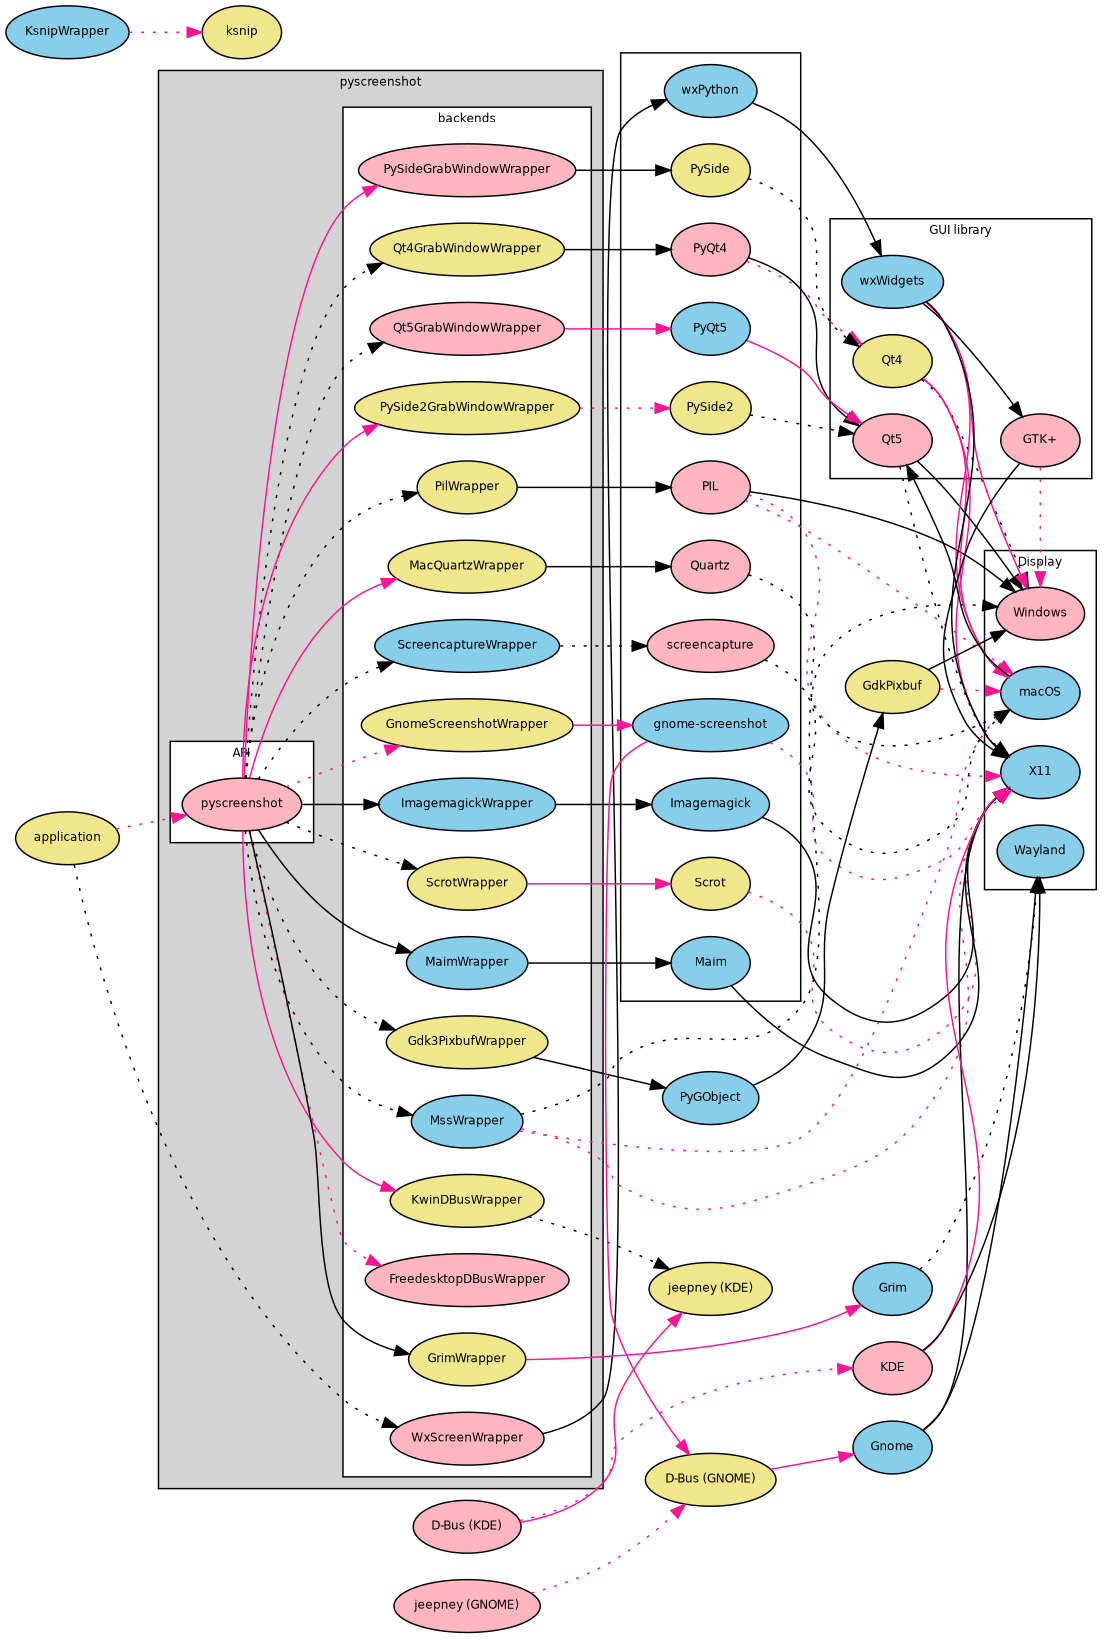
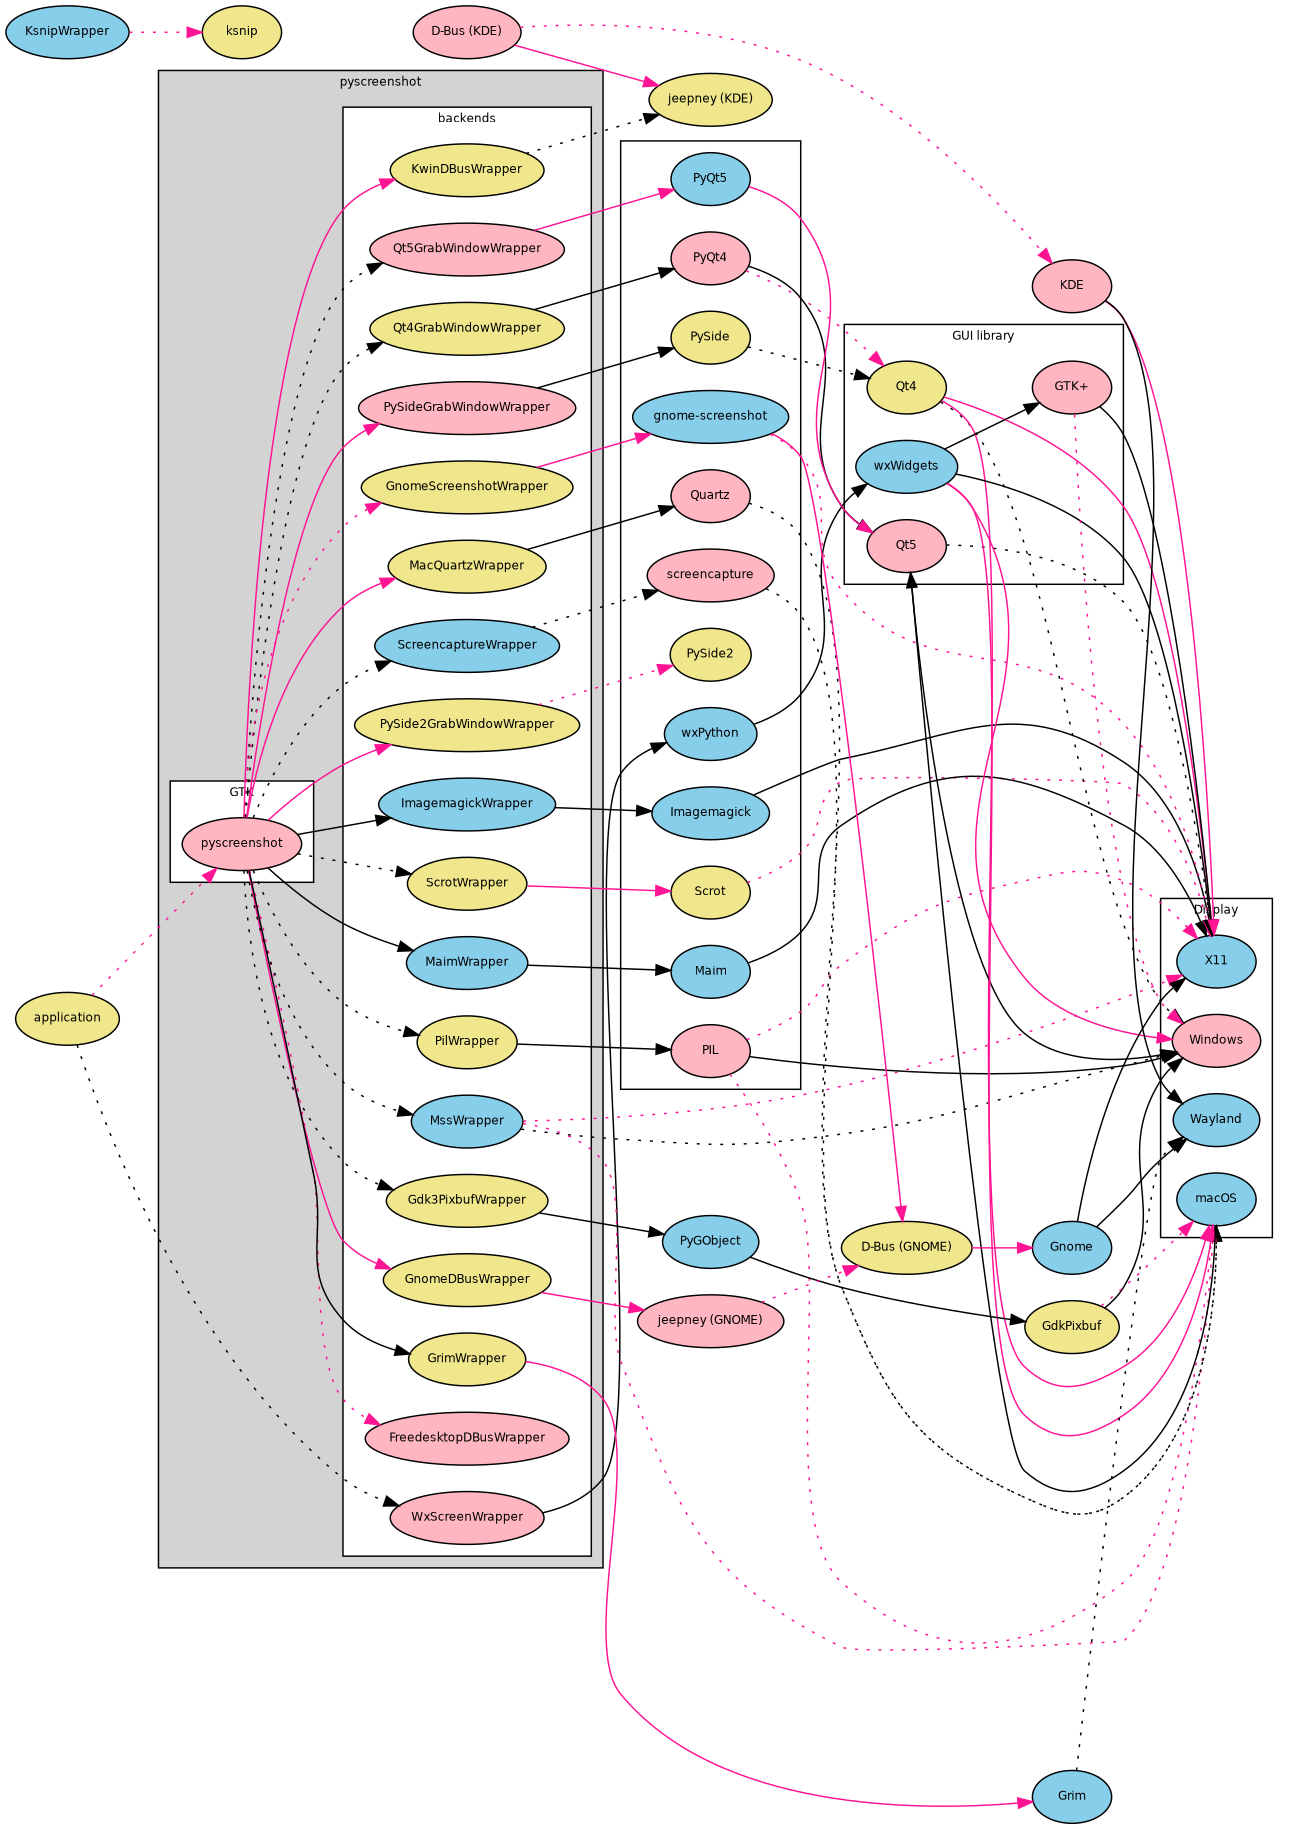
(790, 422) -> none
(242, 754) -> (242, 793)
none -> (467, 1280)
